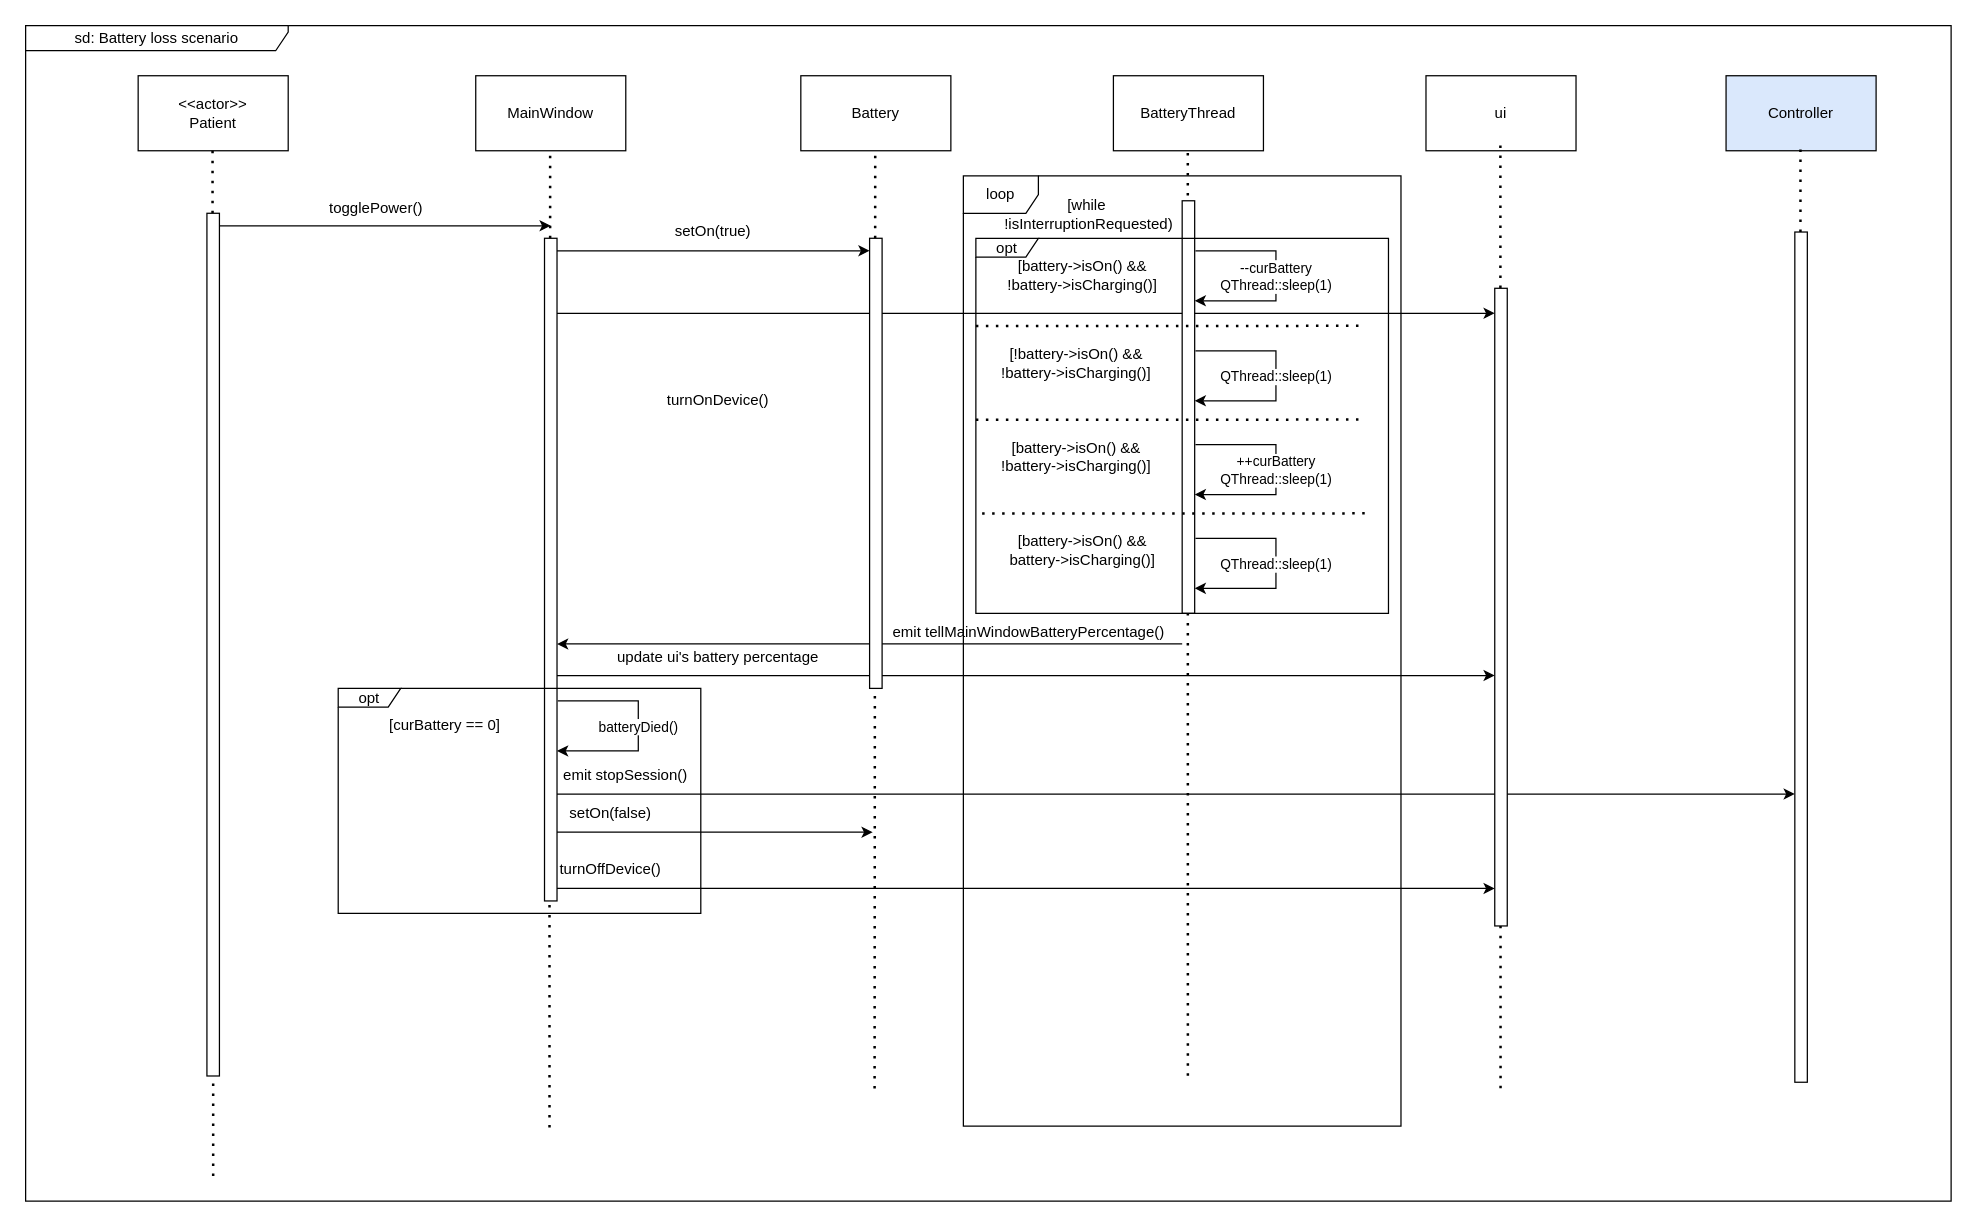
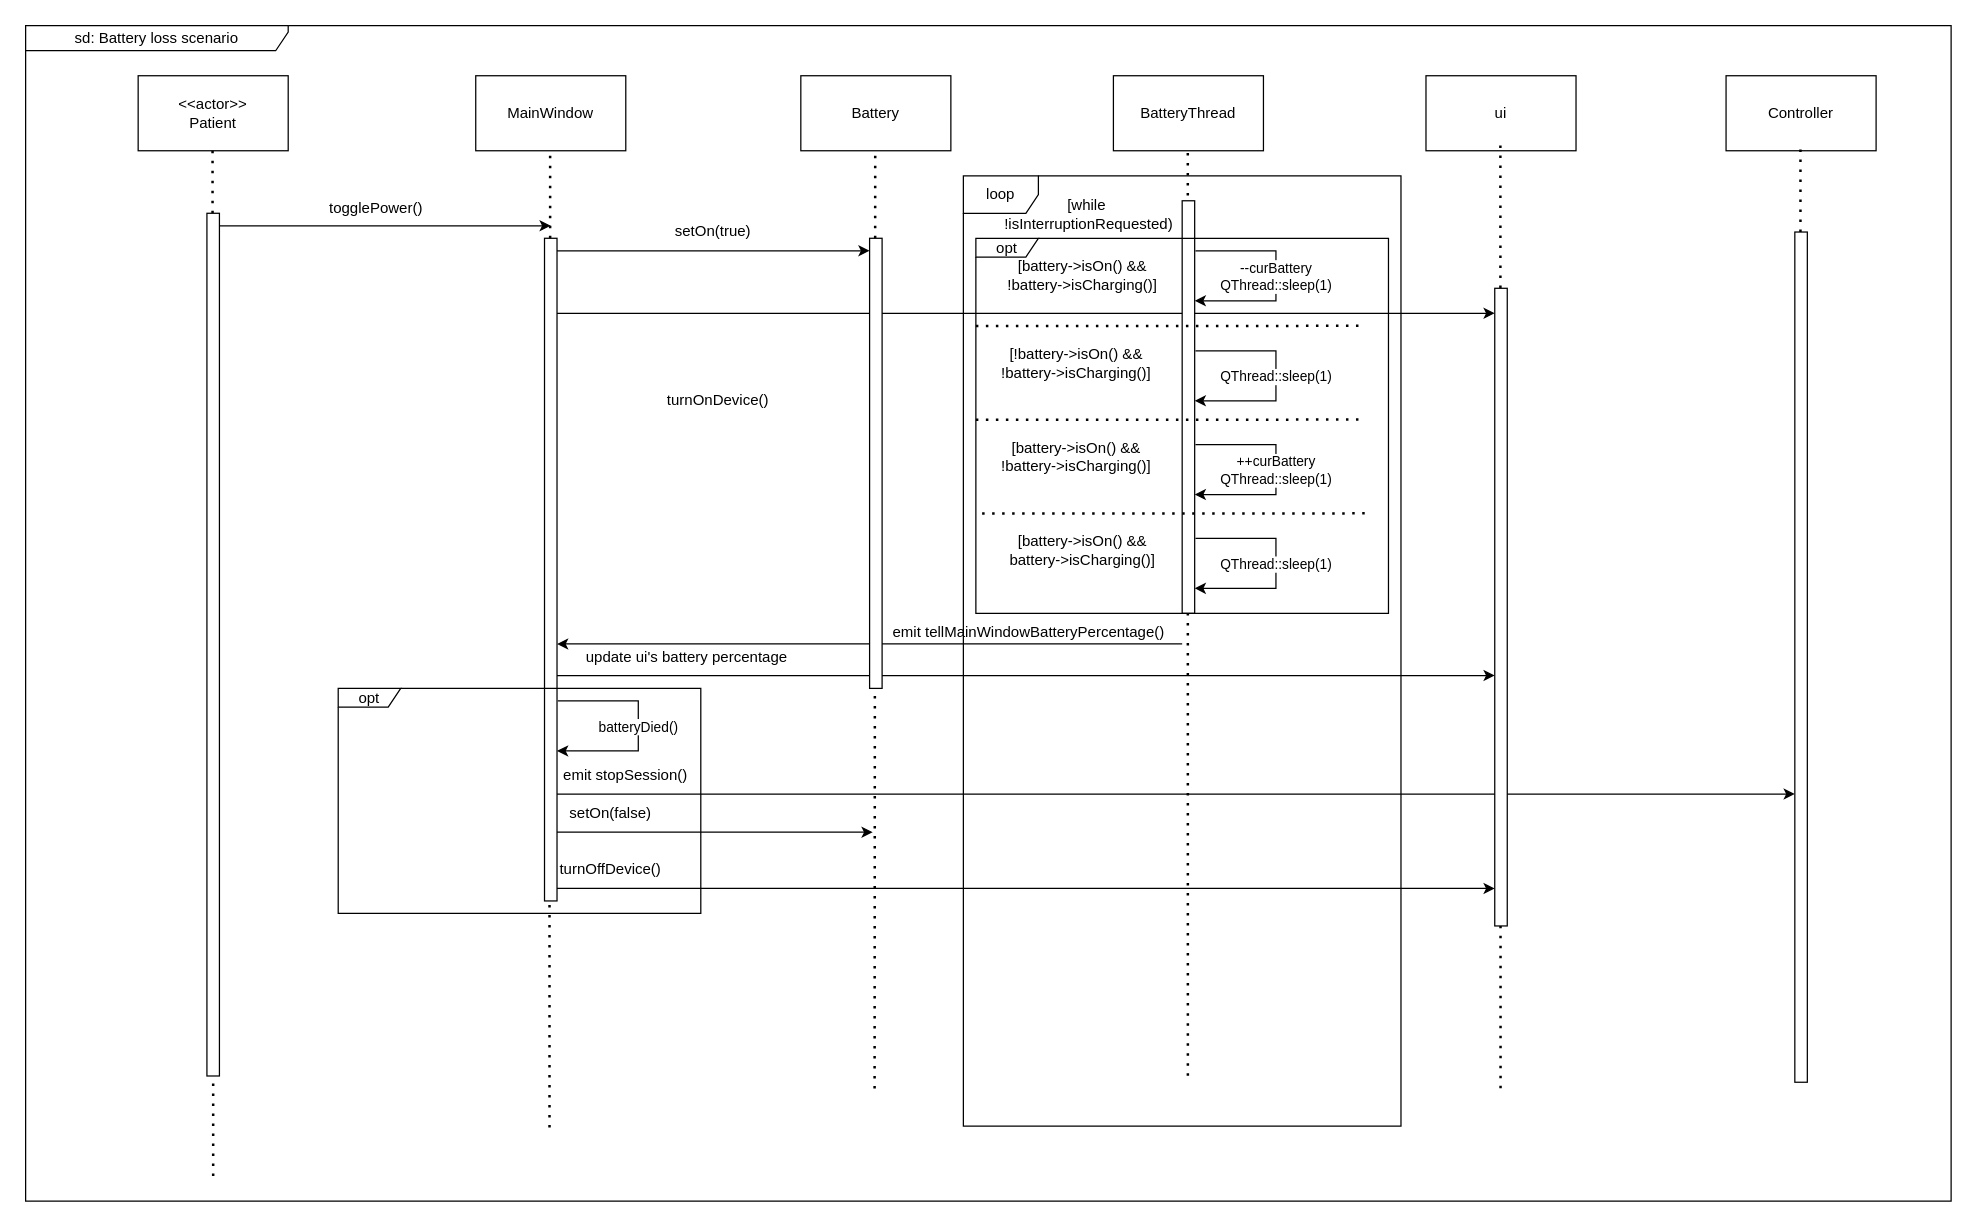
(1801, 113) -> (1801, 113)
(718, 656) -> (687, 656)
(444, 726) -> none
